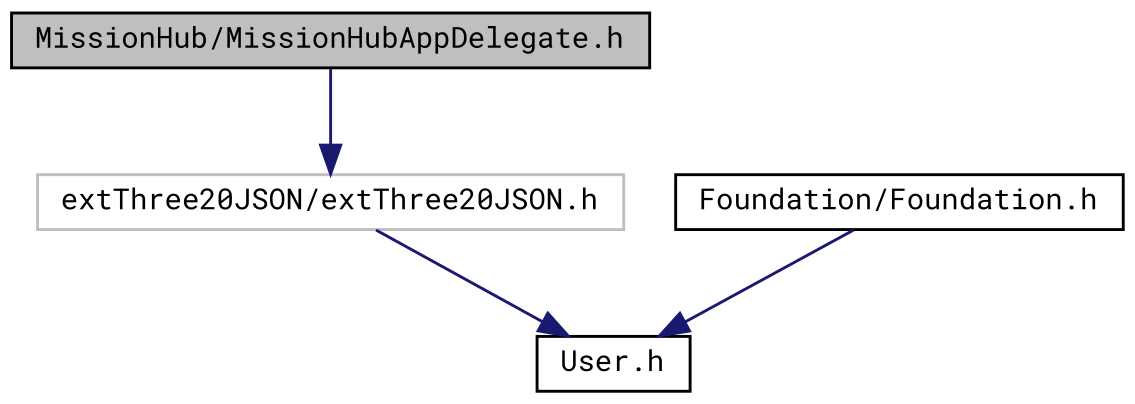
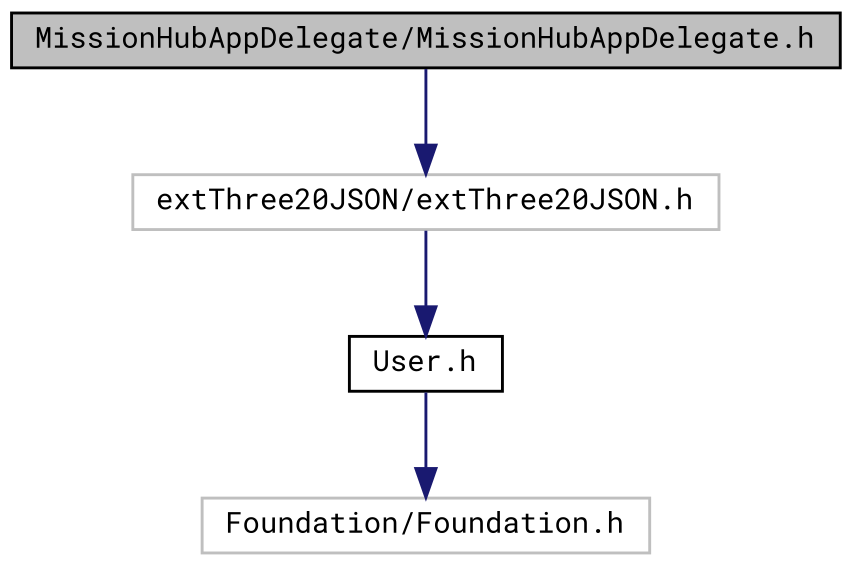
(331, 40) -> (426, 40)
(899, 202) -> (426, 526)
(769, 276) -> (426, 430)
